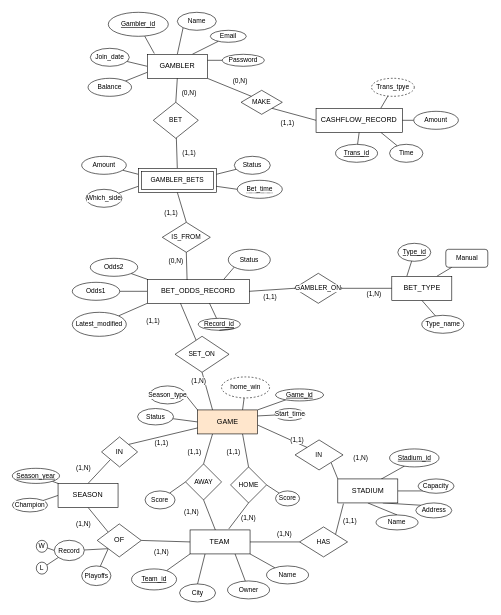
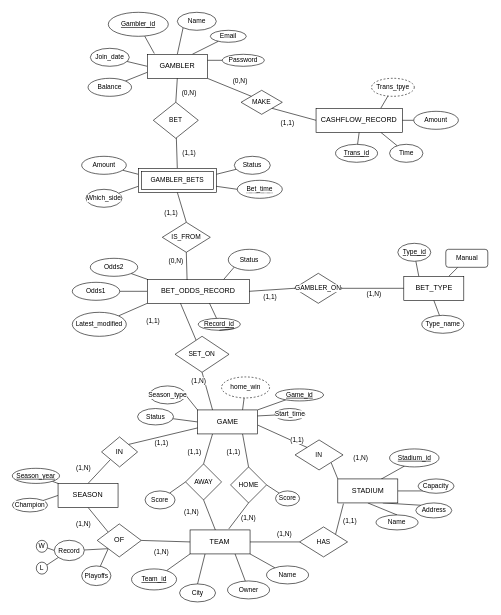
(422, 288) -> (434, 288)
(228, 422) -> (228, 422)
